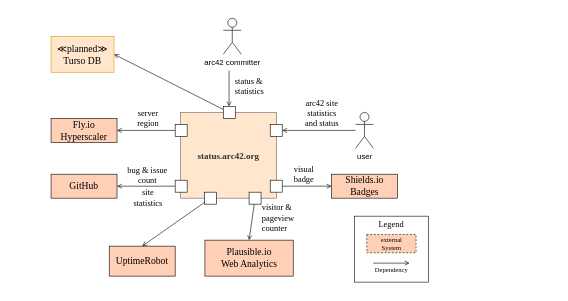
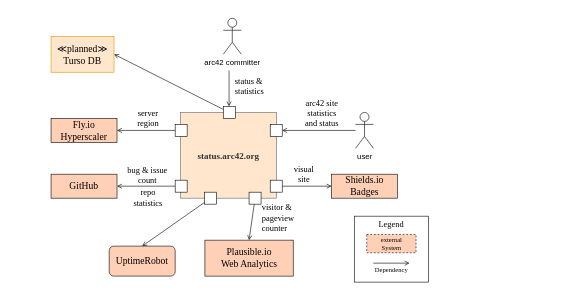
(304, 175) -> (304, 175)
(148, 198) -> (148, 198)
(142, 261) -> (142, 261)
